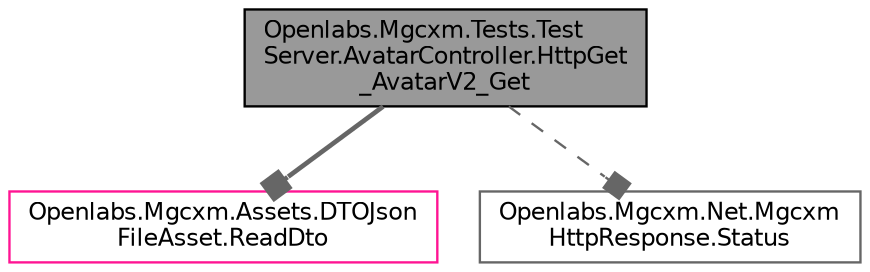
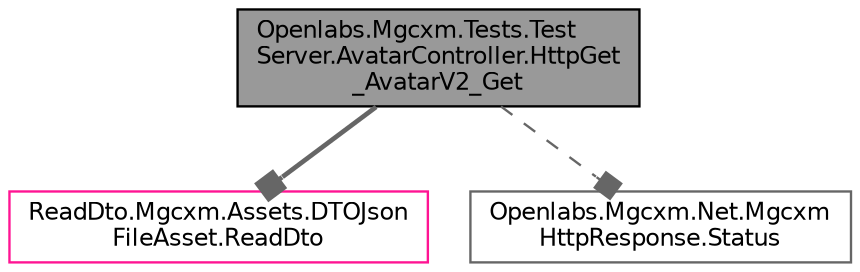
(223, 227) -> (219, 227)
